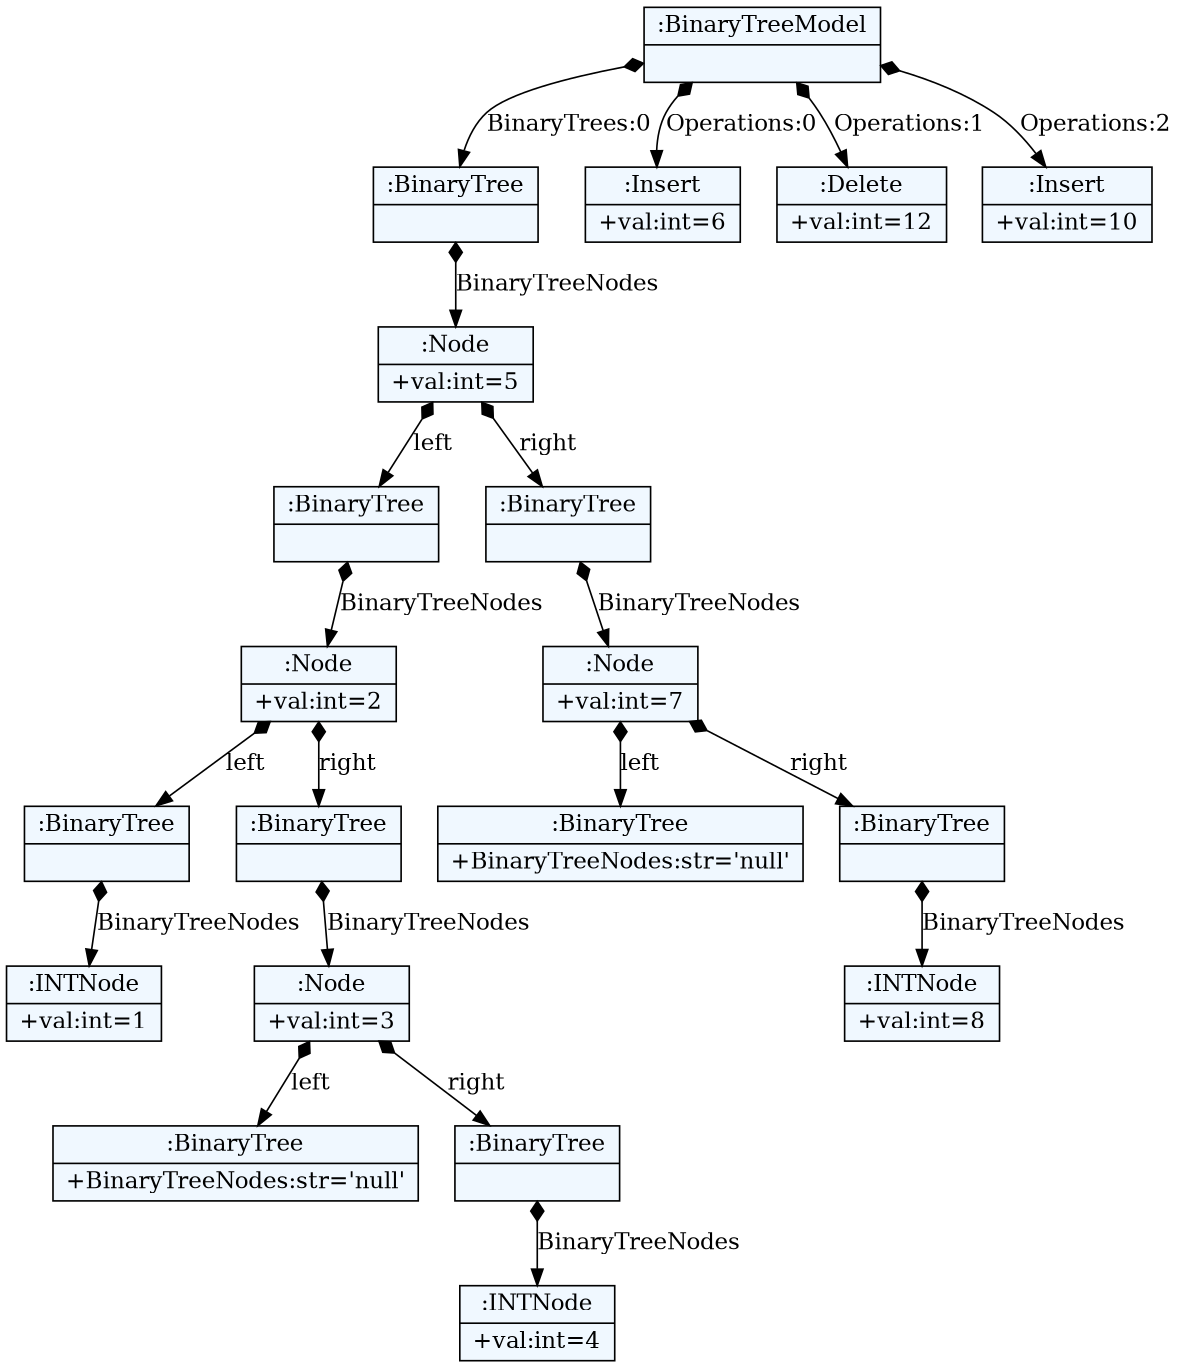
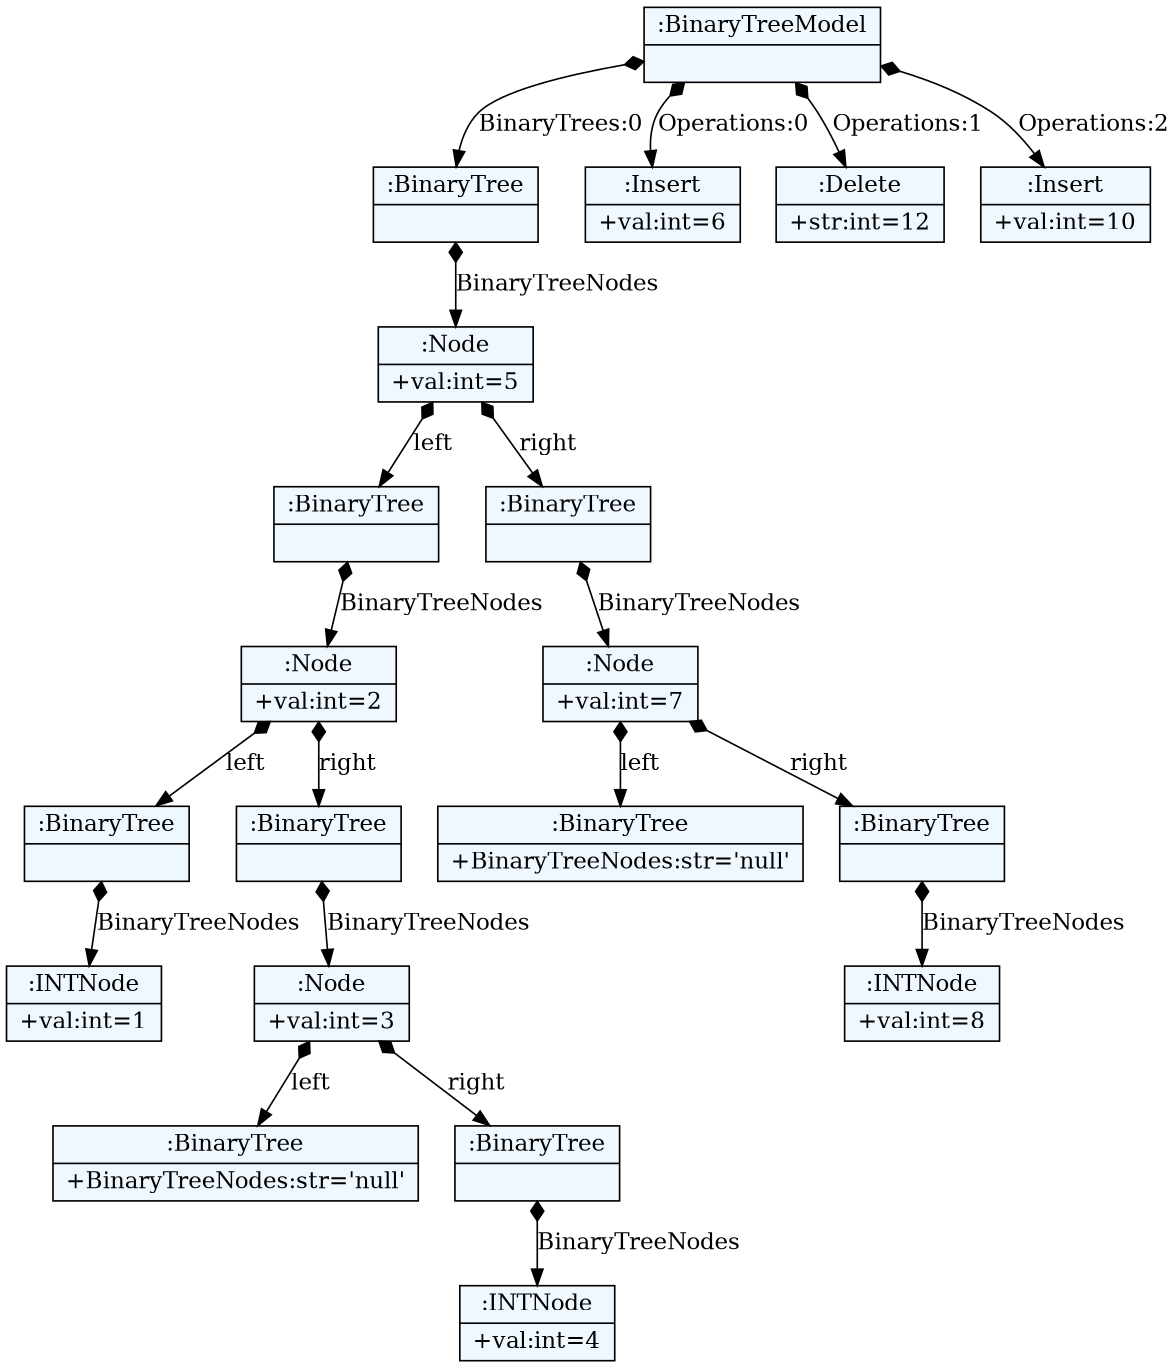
(862, 223) -> (860, 223)
